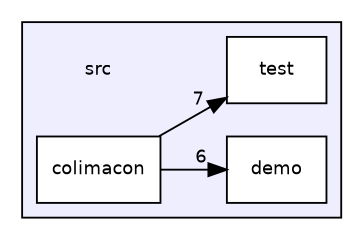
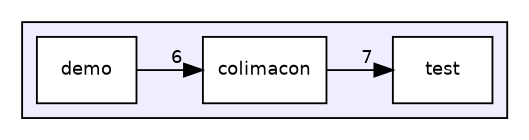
(99, 70) -> none
(184, 170) -> (160, 70)
